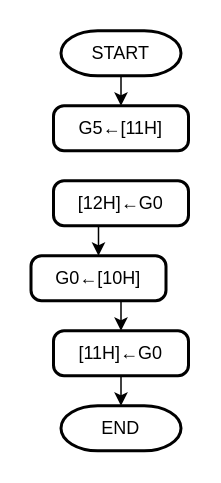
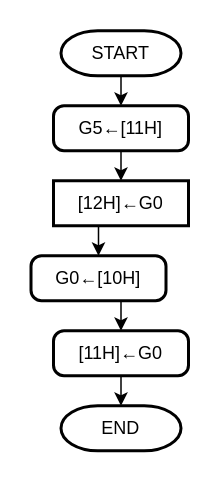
none -> (121, 161)
(121, 203) -> (121, 203)
